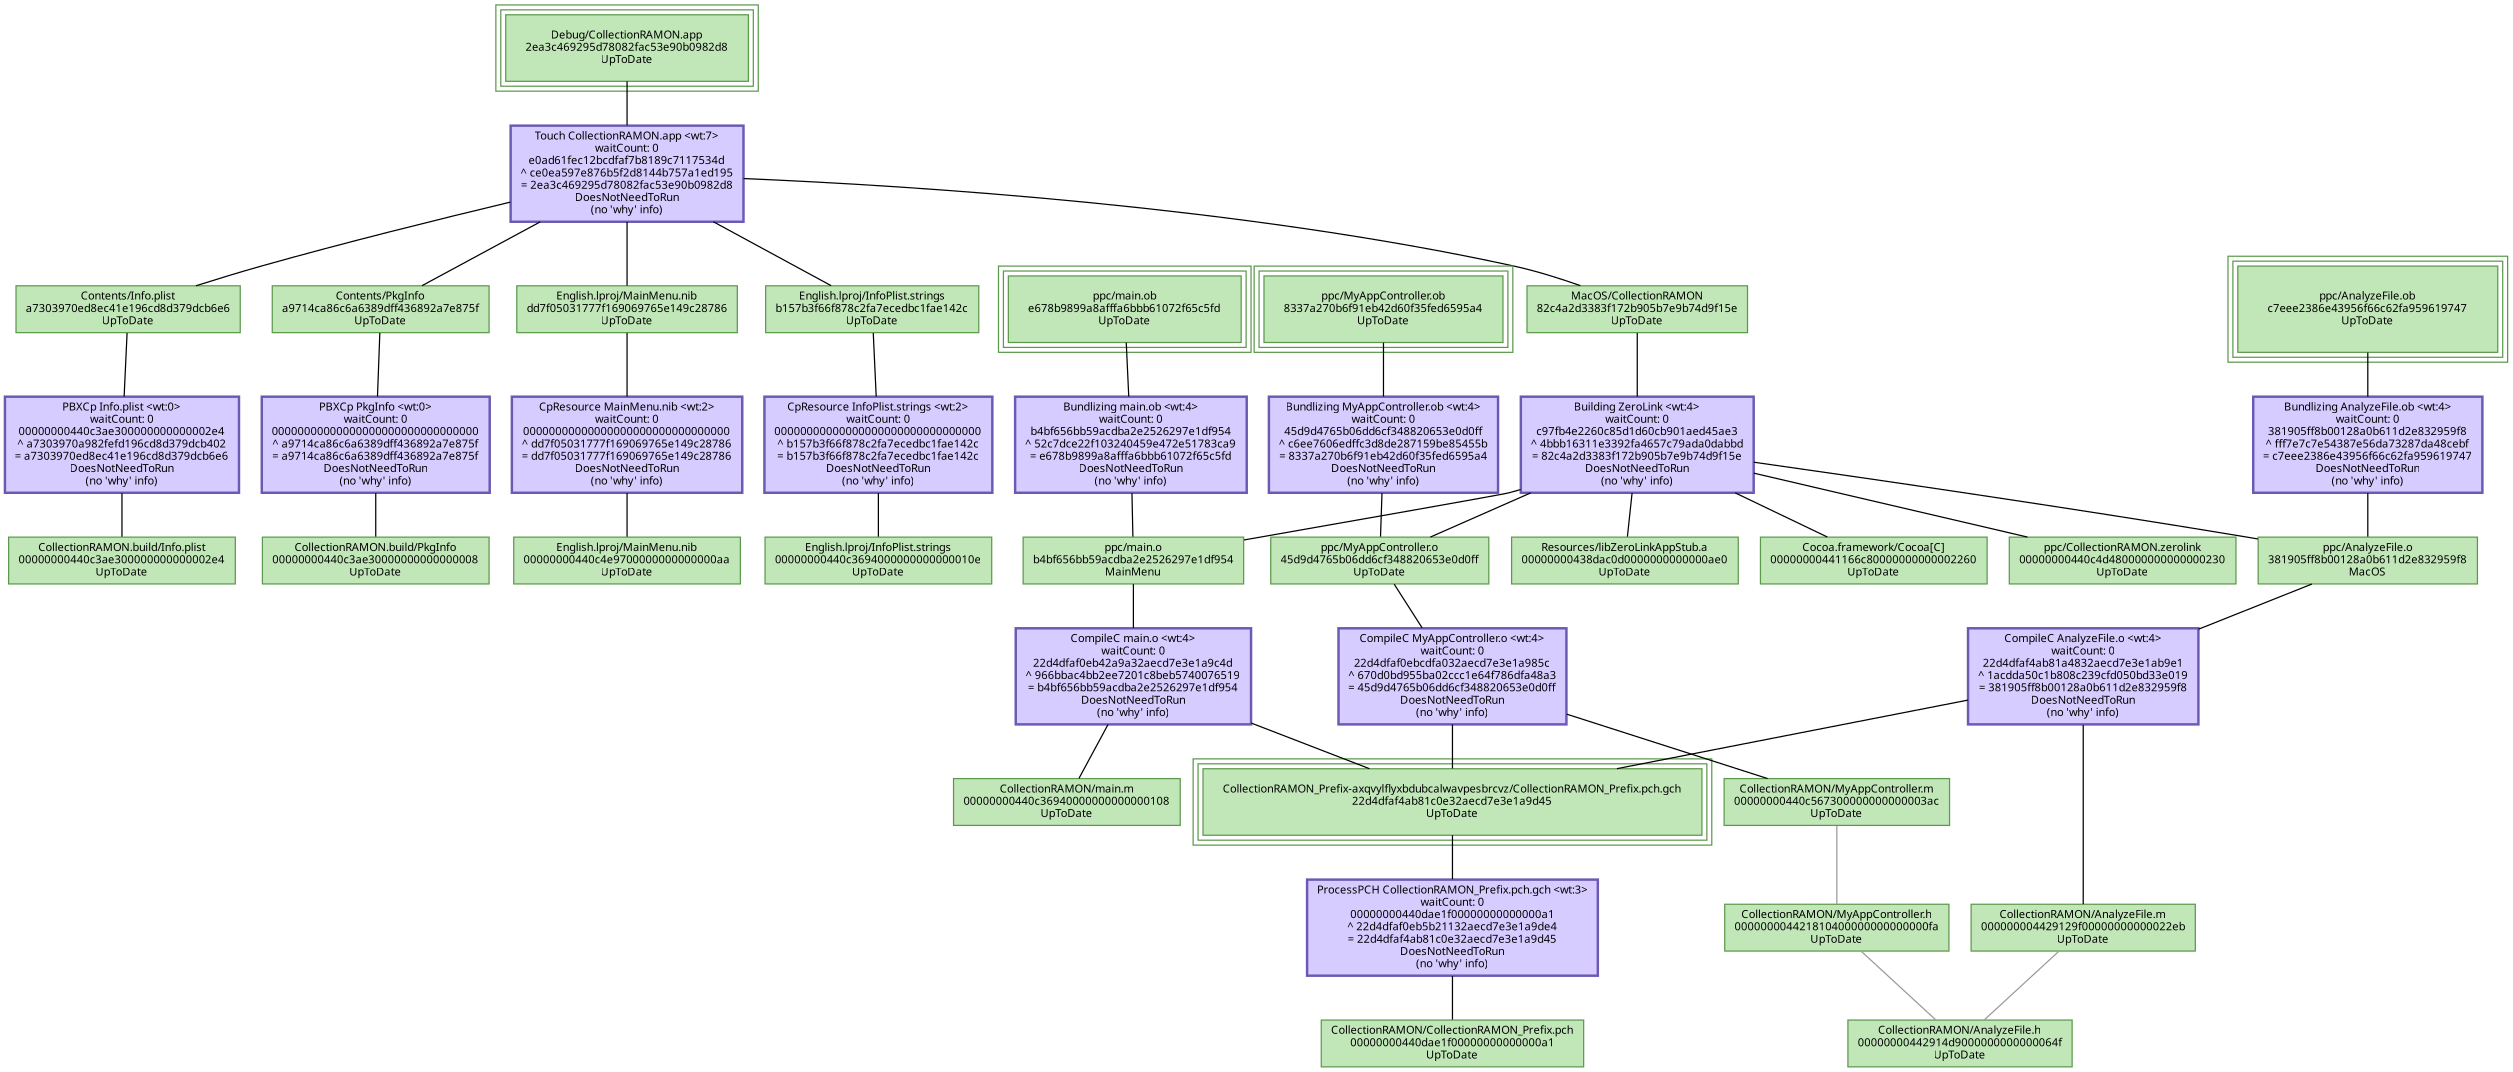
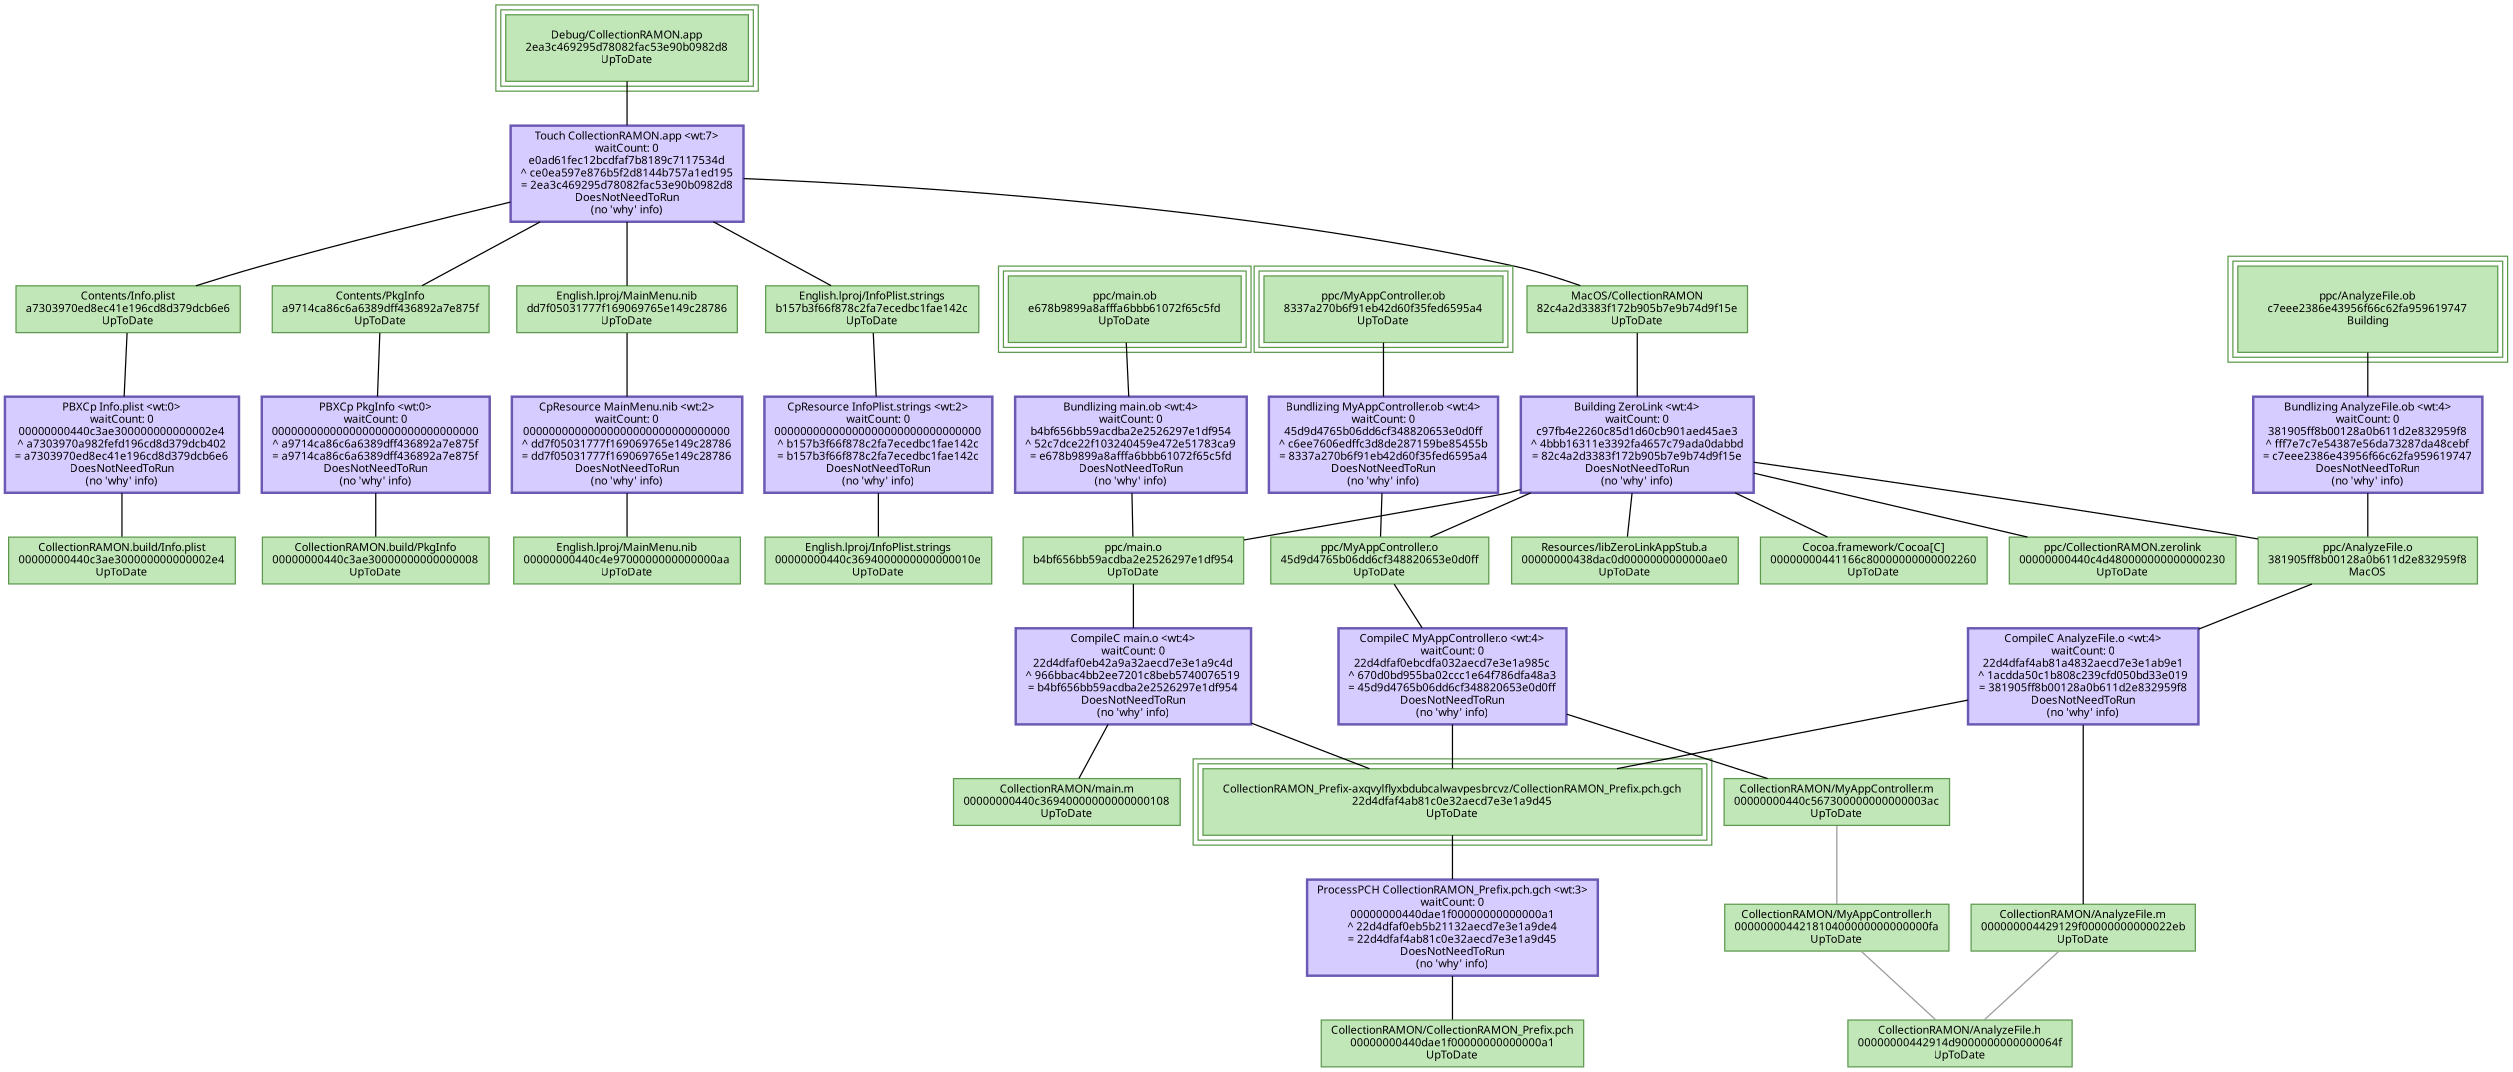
(2368, 309) -> (2368, 309)
(1133, 561) -> (1133, 561)
